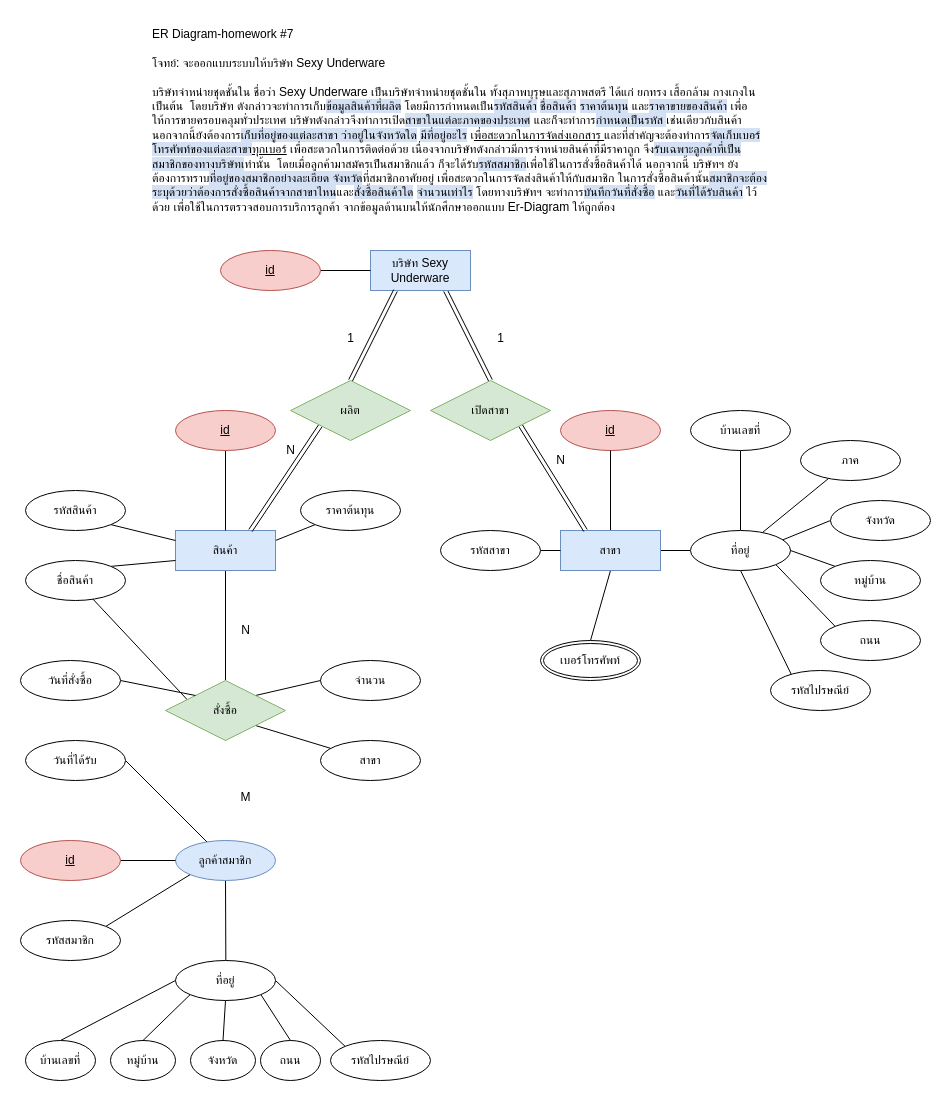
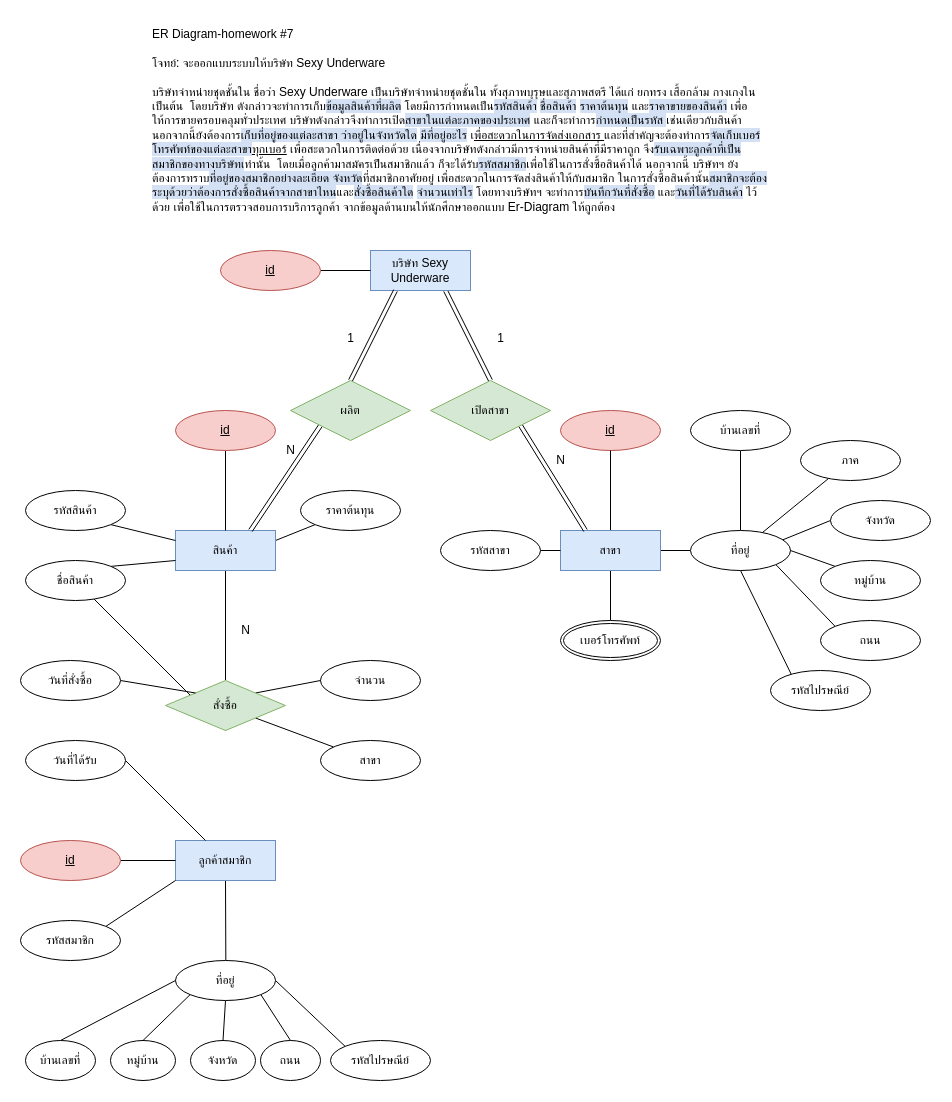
(591, 661) -> (611, 641)
(226, 711) -> (226, 706)
(246, 798) -> none
(226, 861) -> (226, 861)
